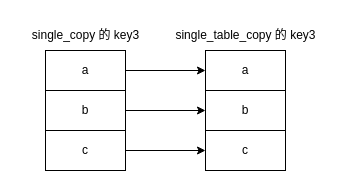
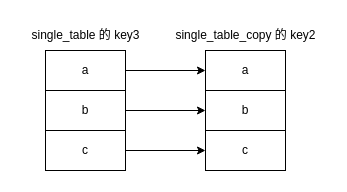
(86, 36) -> (86, 36)
(246, 36) -> (246, 36)
